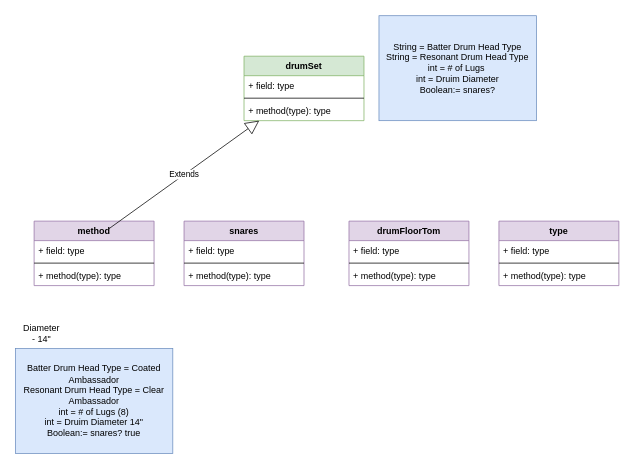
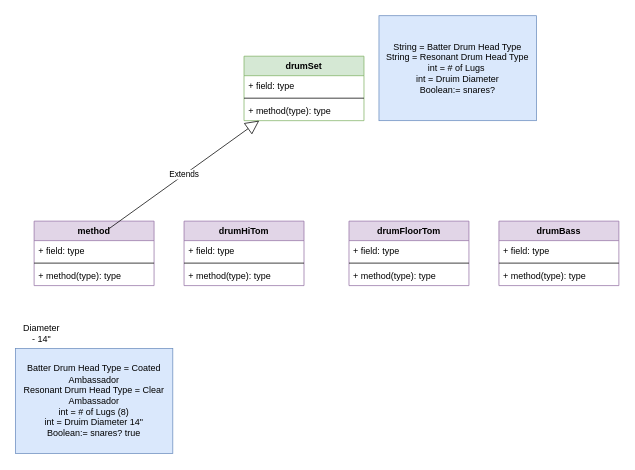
(244, 231) -> (244, 231)
(559, 231) -> (559, 231)
